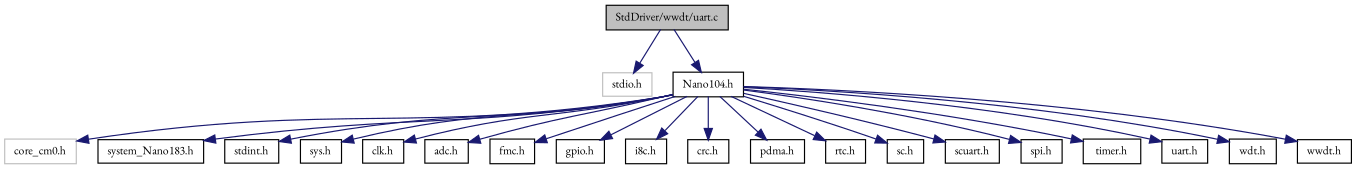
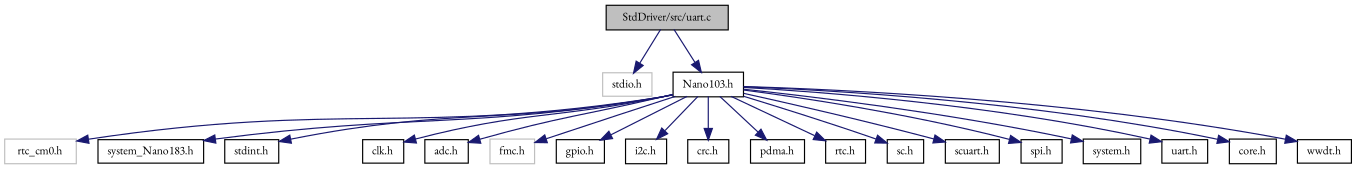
(667, 18) -> (667, 18)
(708, 84) -> (708, 84)
(40, 151) -> (40, 151)
(321, 151) -> none
(512, 151) -> (512, 151)
(646, 151) -> (646, 151)
(1112, 151) -> (1112, 151)
(1253, 151) -> (1253, 151)
